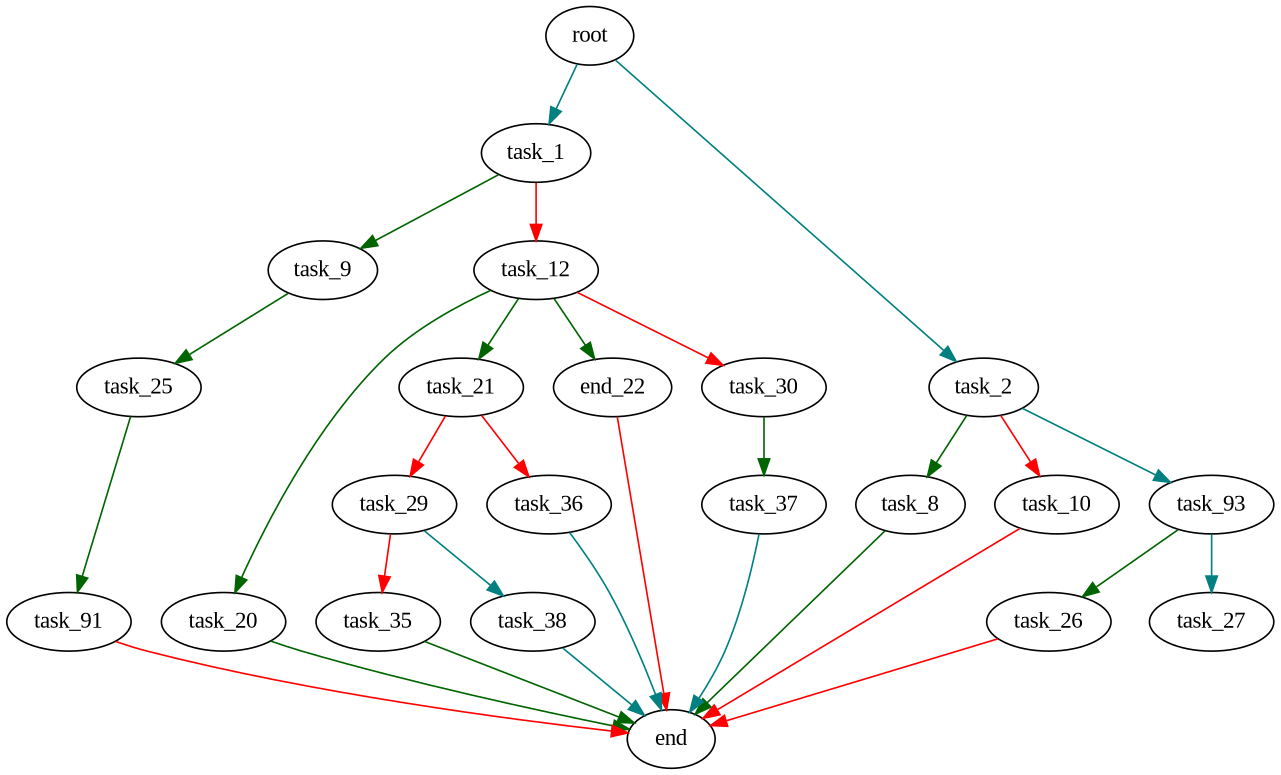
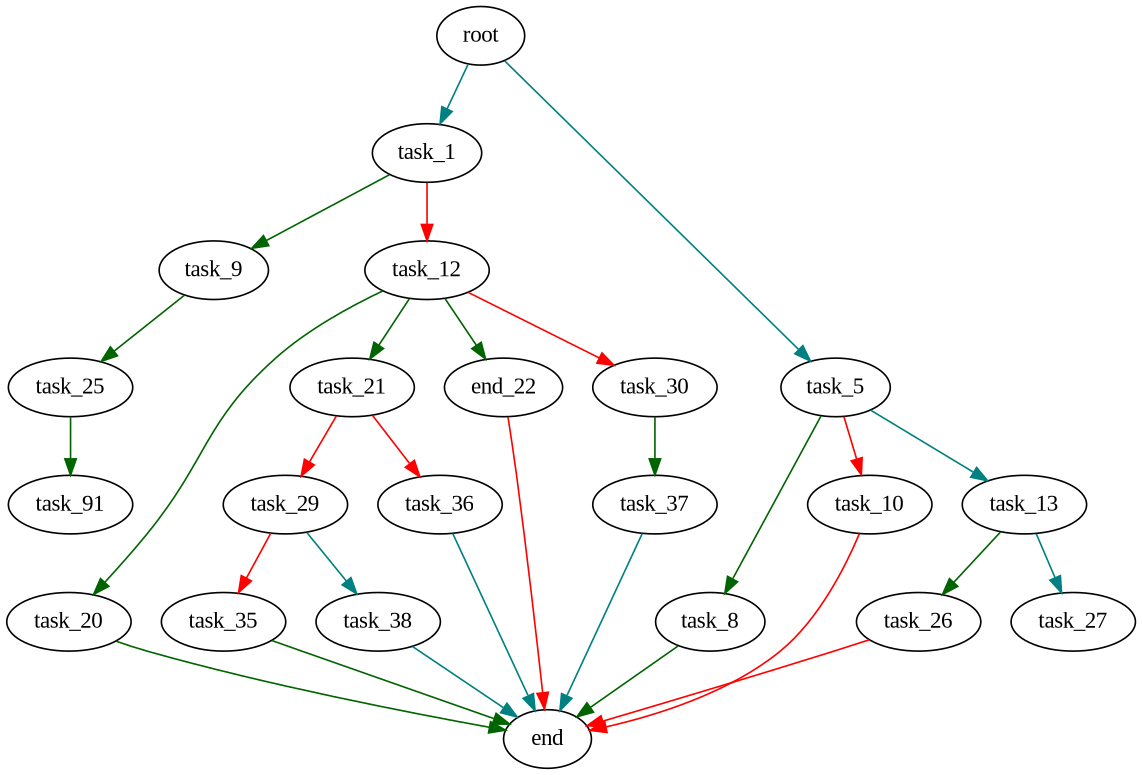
(984, 387) -> (836, 387)
(1212, 505) -> (1024, 505)
(362, 696) -> none
